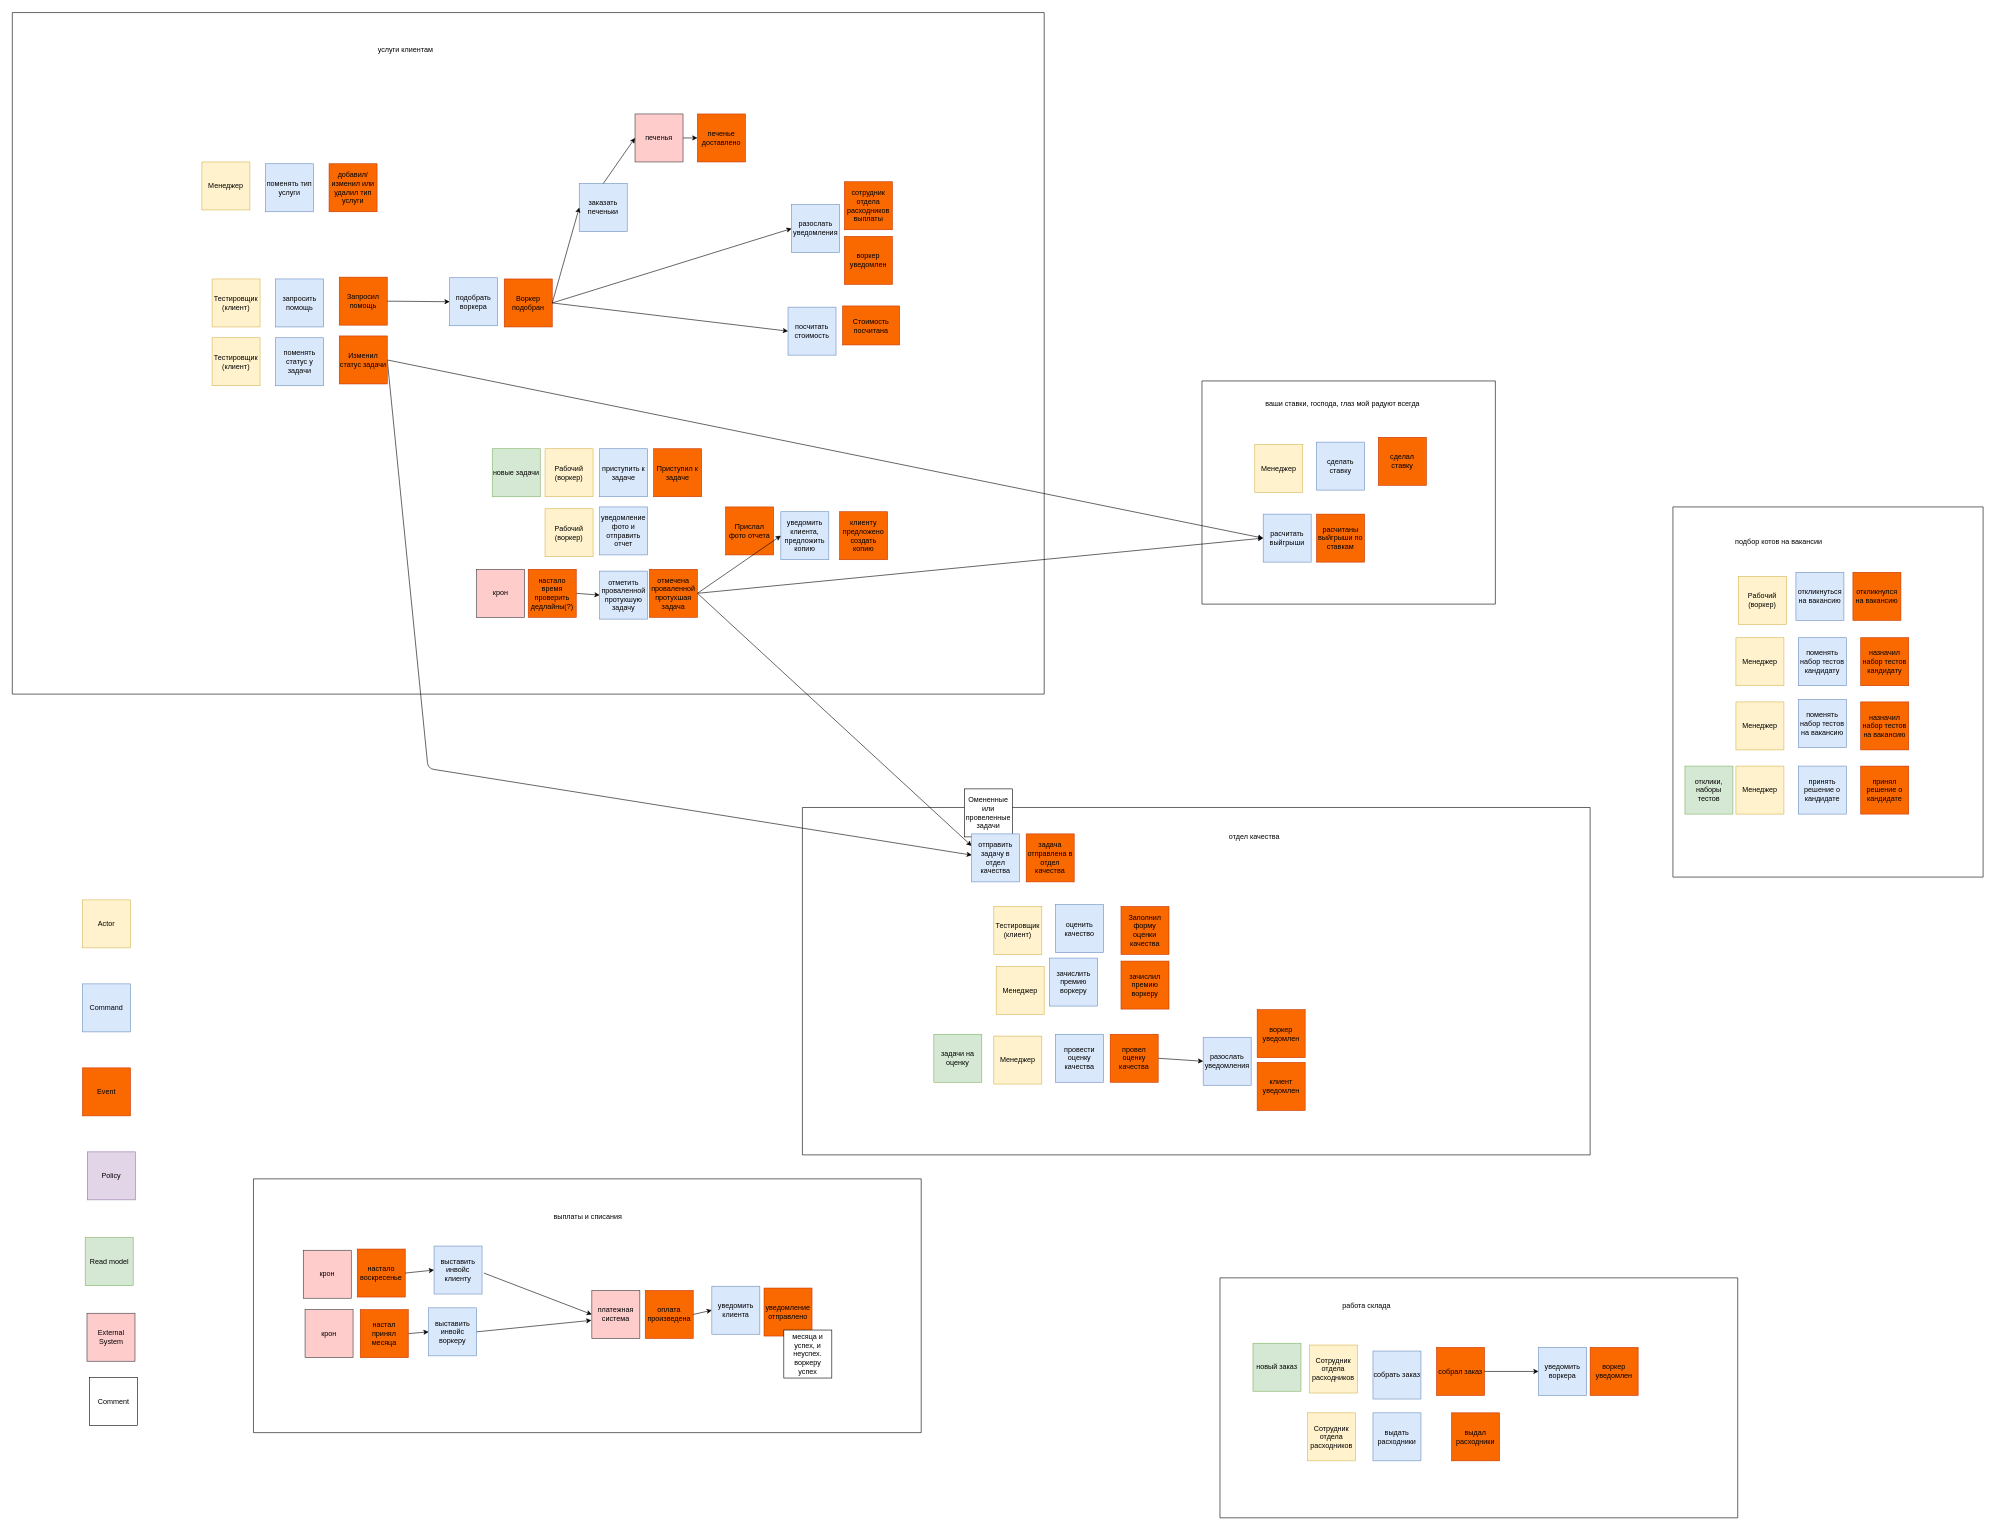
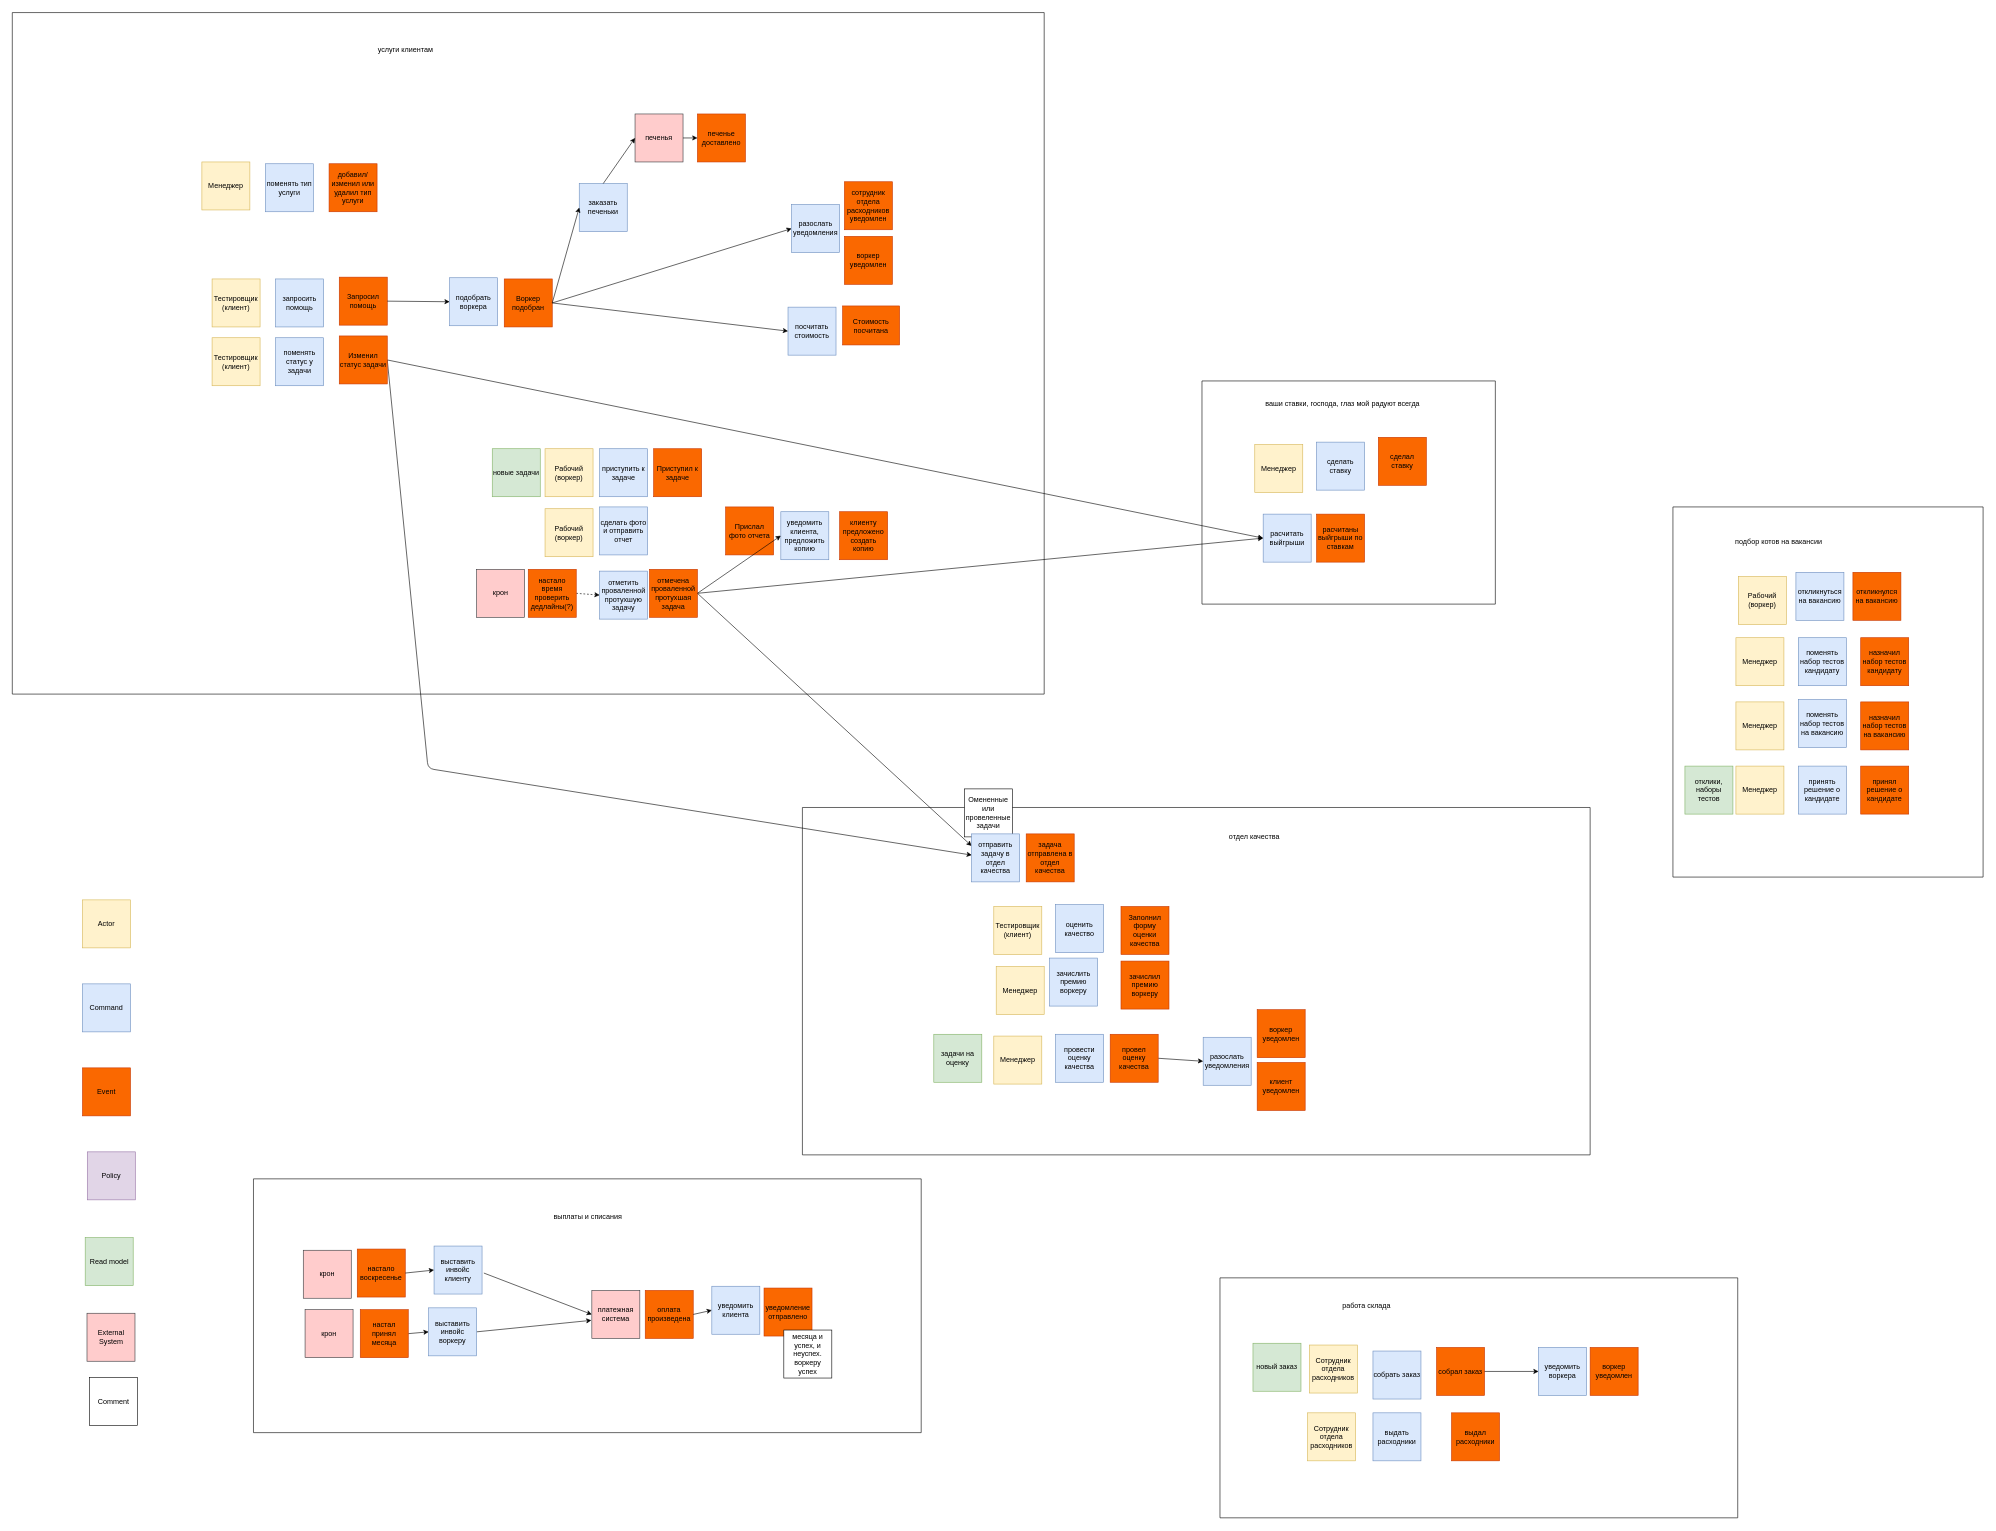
(869, 206) -> (869, 206)
(624, 531) -> (624, 531)
(586, 594) -> (586, 594)
